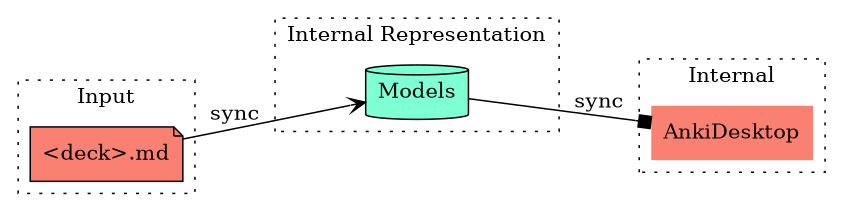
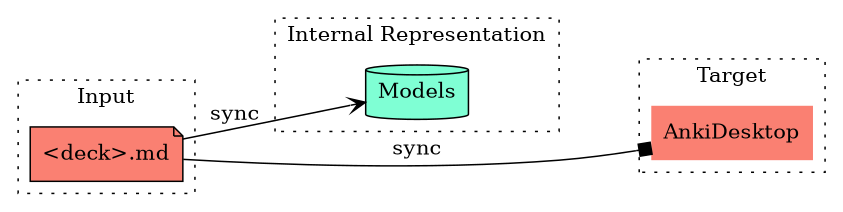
(732, 76) -> (732, 76)
(548, 109) -> (410, 166)
